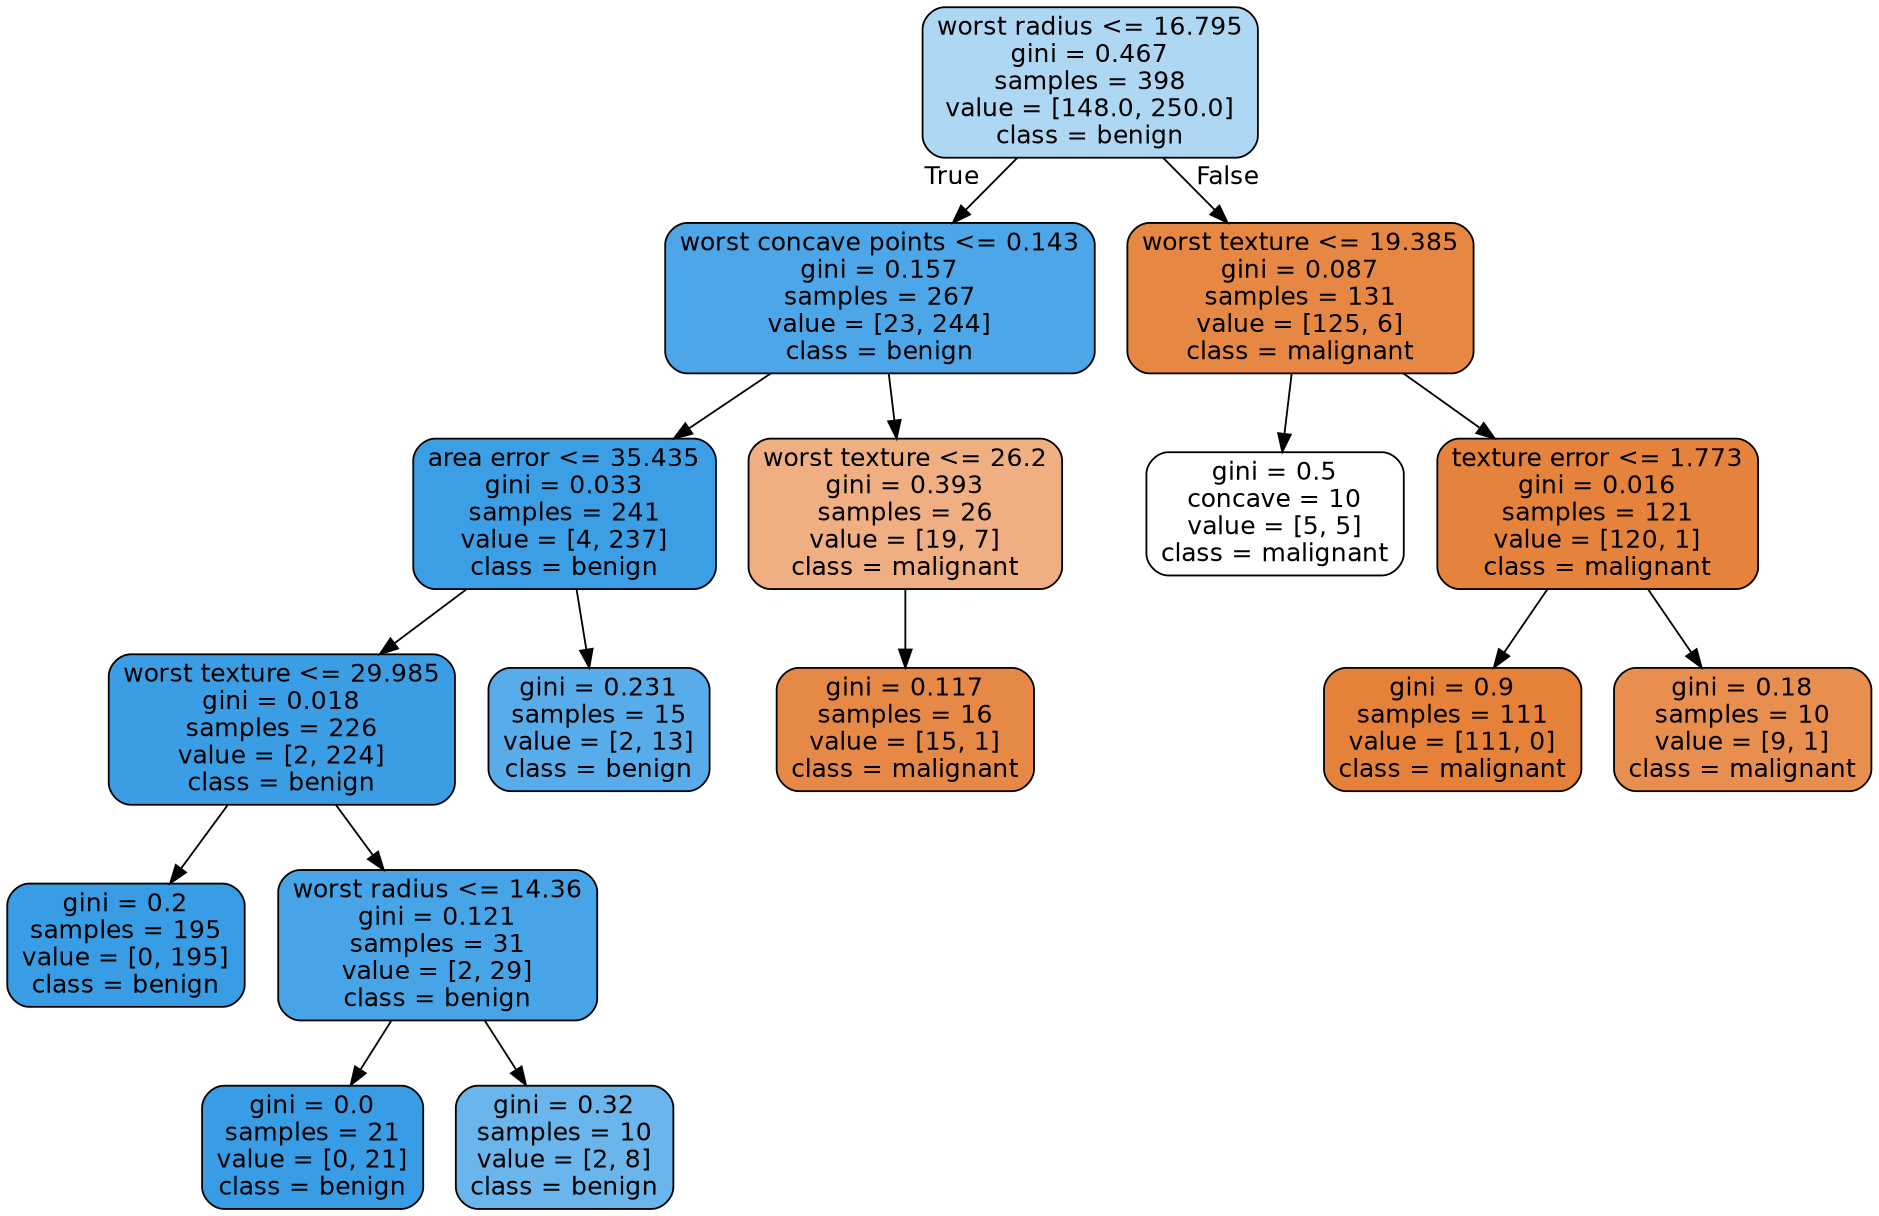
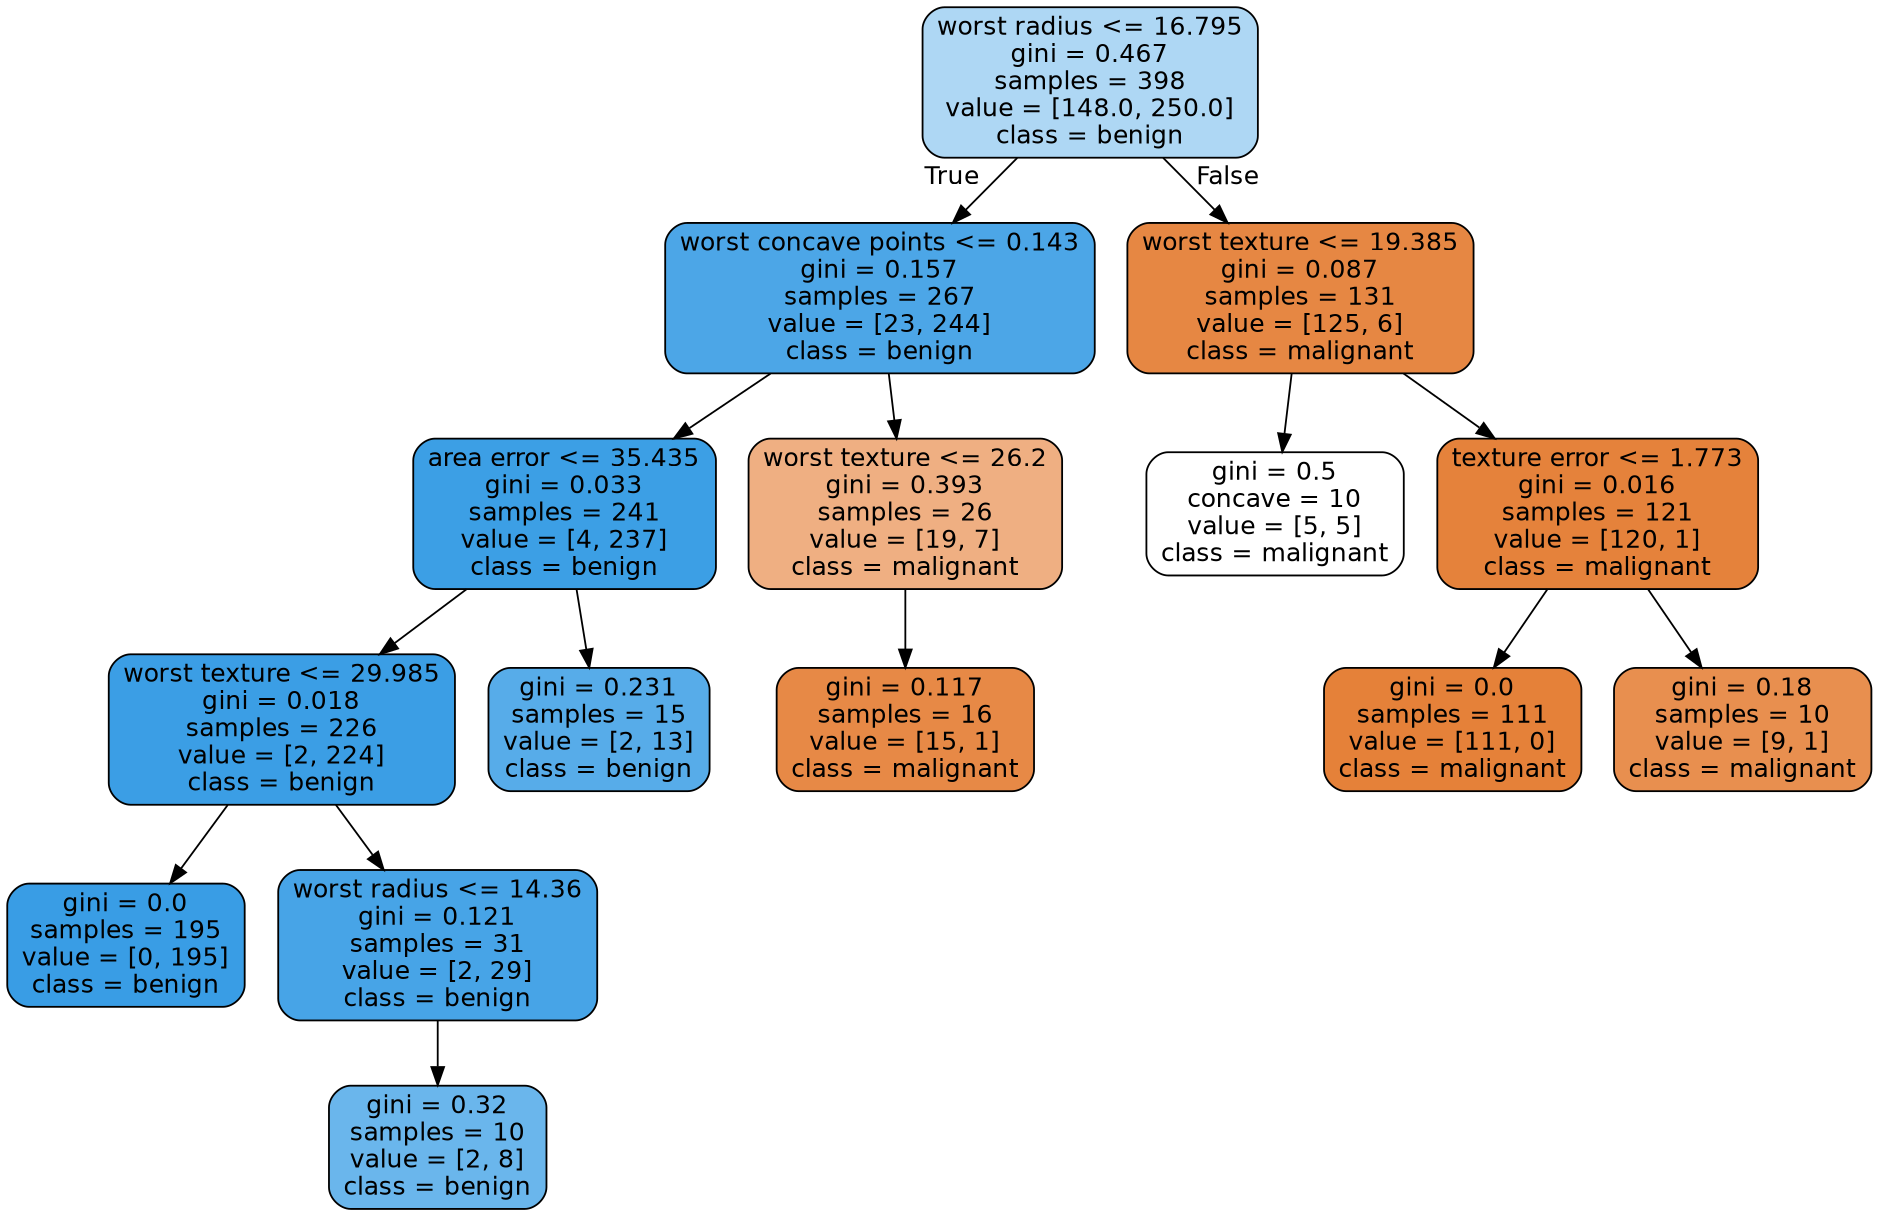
(1453, 730) -> (1453, 730)
(126, 945) -> (126, 945)
(313, 1147) -> none
